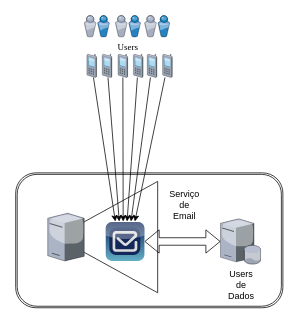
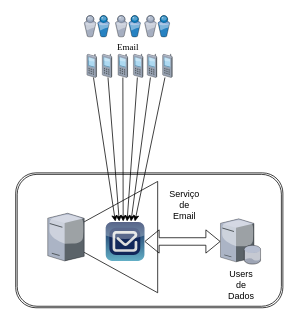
(128, 48) -> (128, 48)
